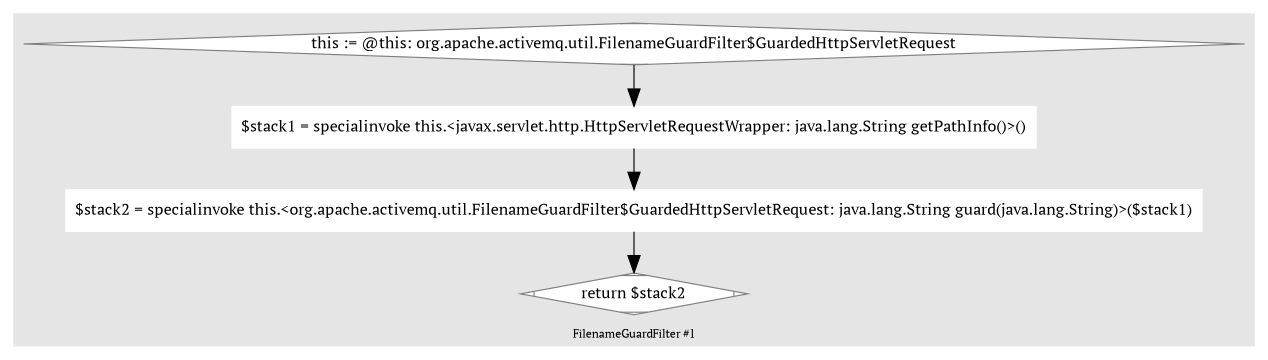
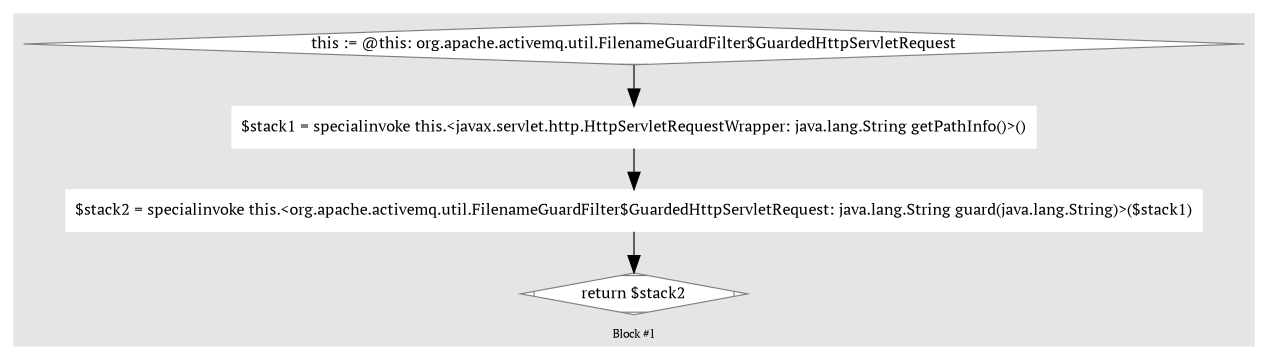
(634, 335) -> (634, 335)
